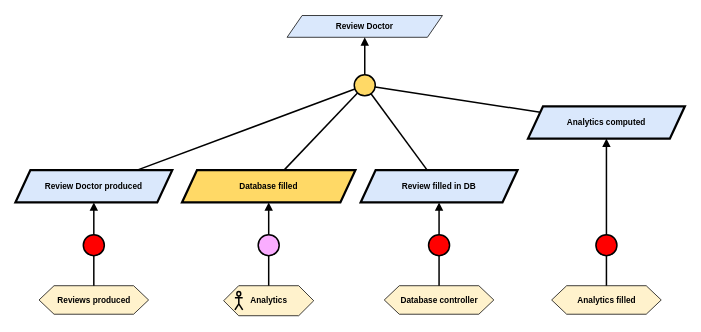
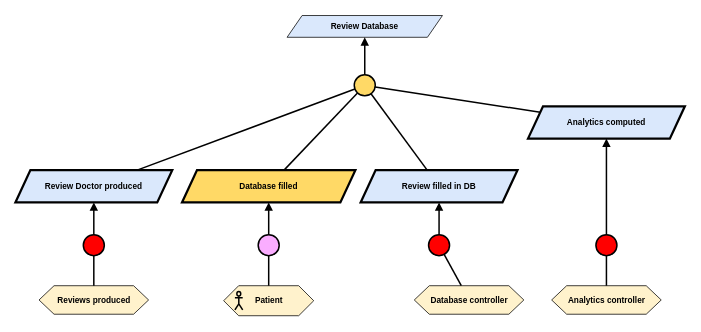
(365, 27) -> (365, 27)
(269, 300) -> (269, 300)
(439, 300) -> (469, 300)
(606, 300) -> (606, 300)
